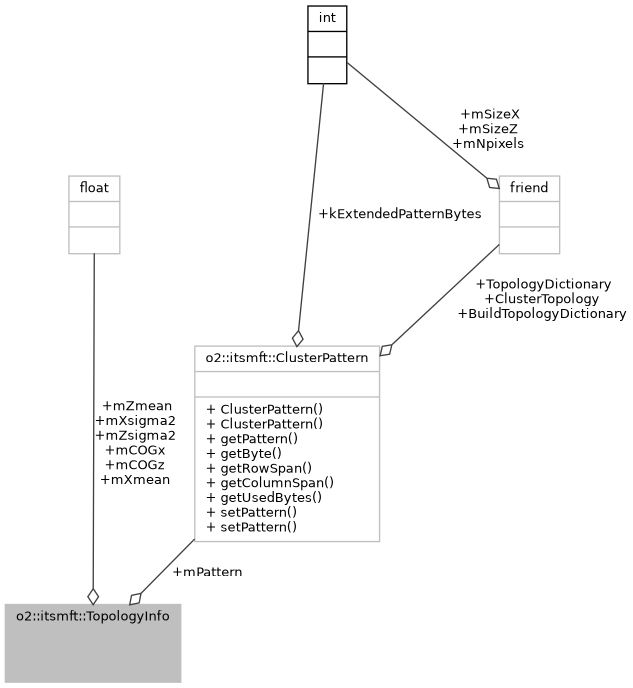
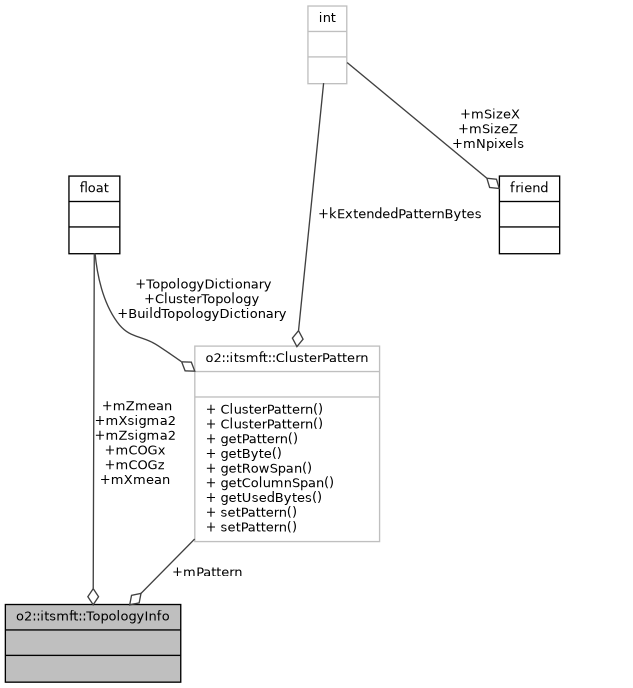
(327, 45) -> (327, 45)
(94, 215) -> (94, 215)
(530, 215) -> (530, 215)
(446, 294) -> (118, 323)
(93, 643) -> (93, 643)
